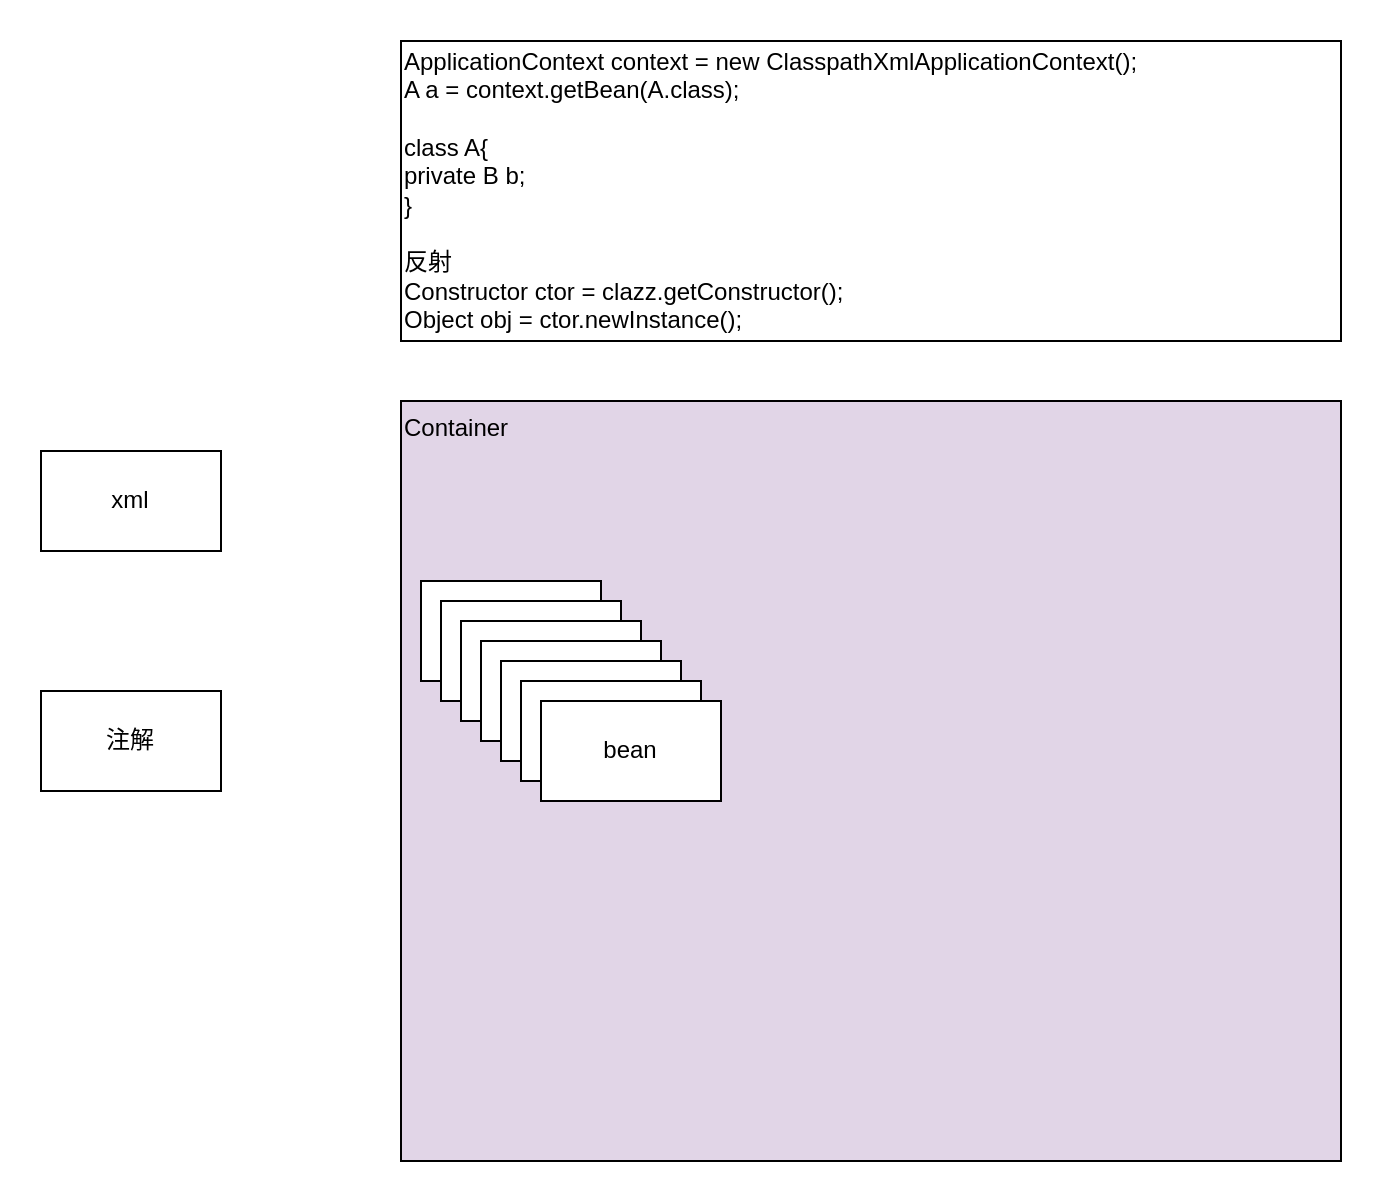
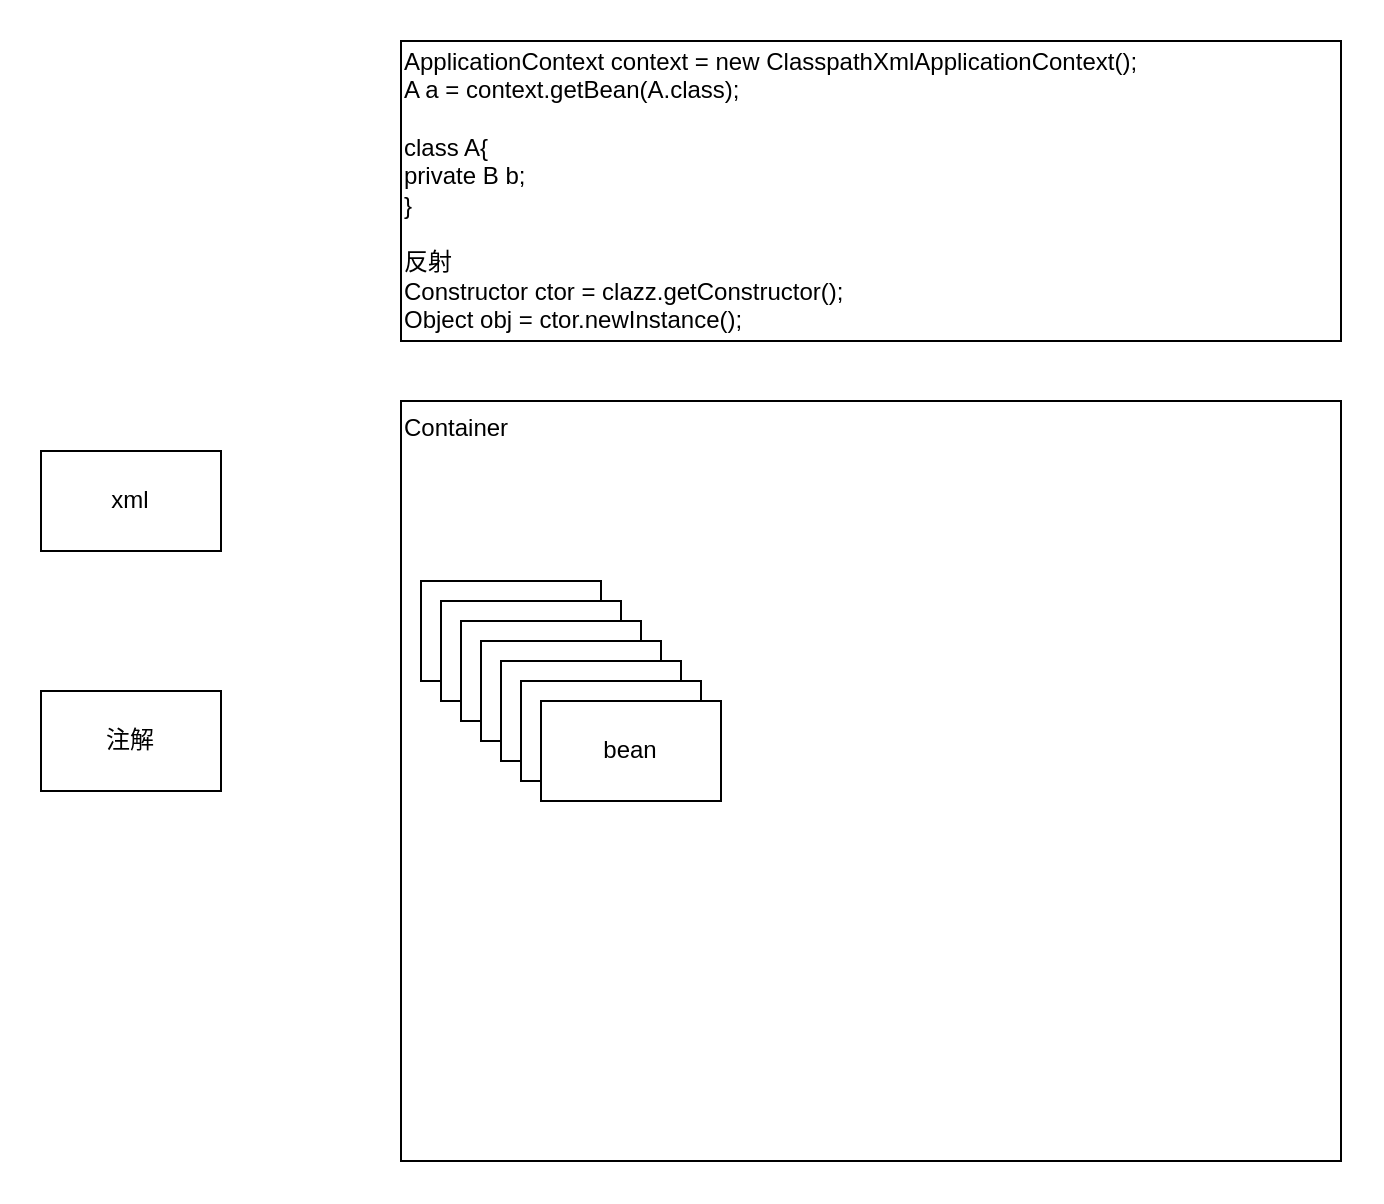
(871, 781) -> (871, 781)
